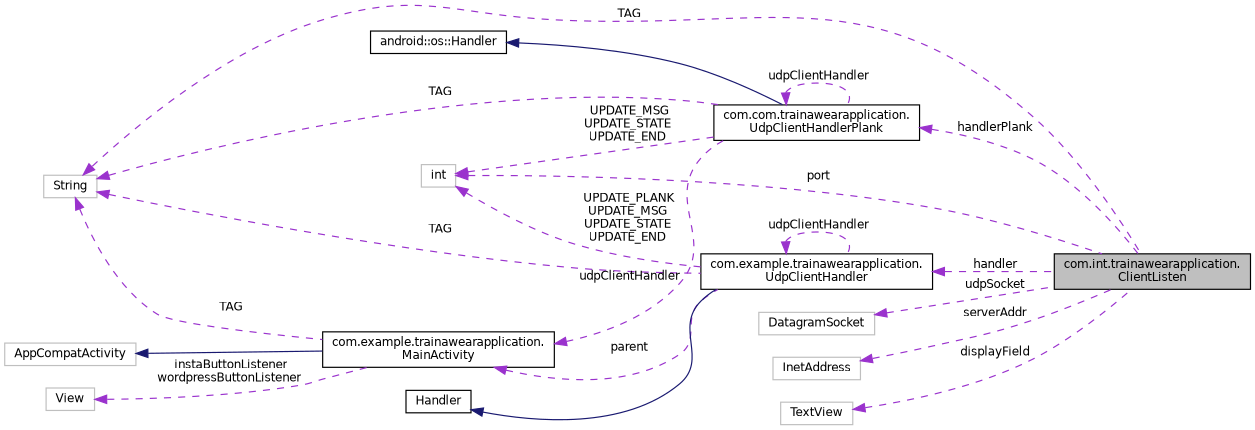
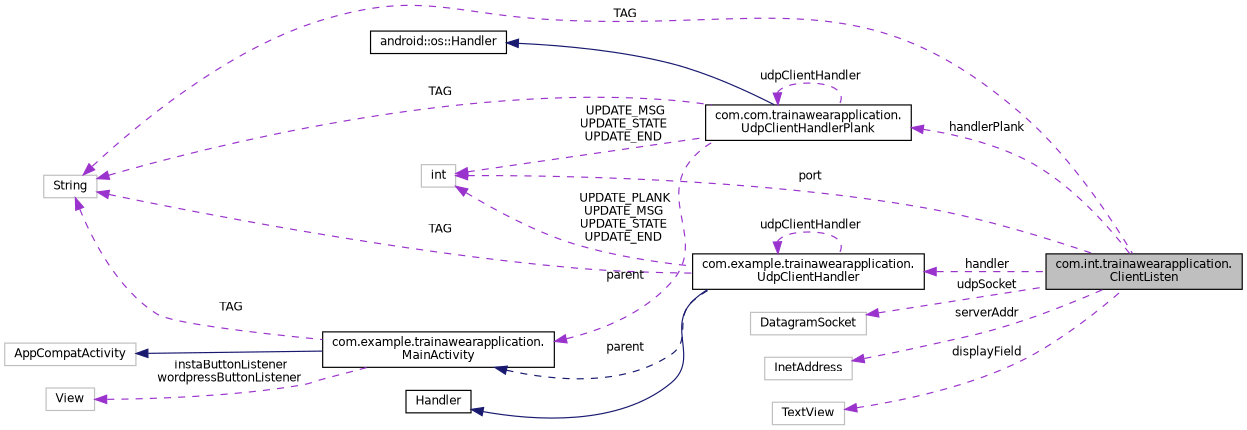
(628, 277) -> (623, 276)
(634, 374) -> (630, 372)
